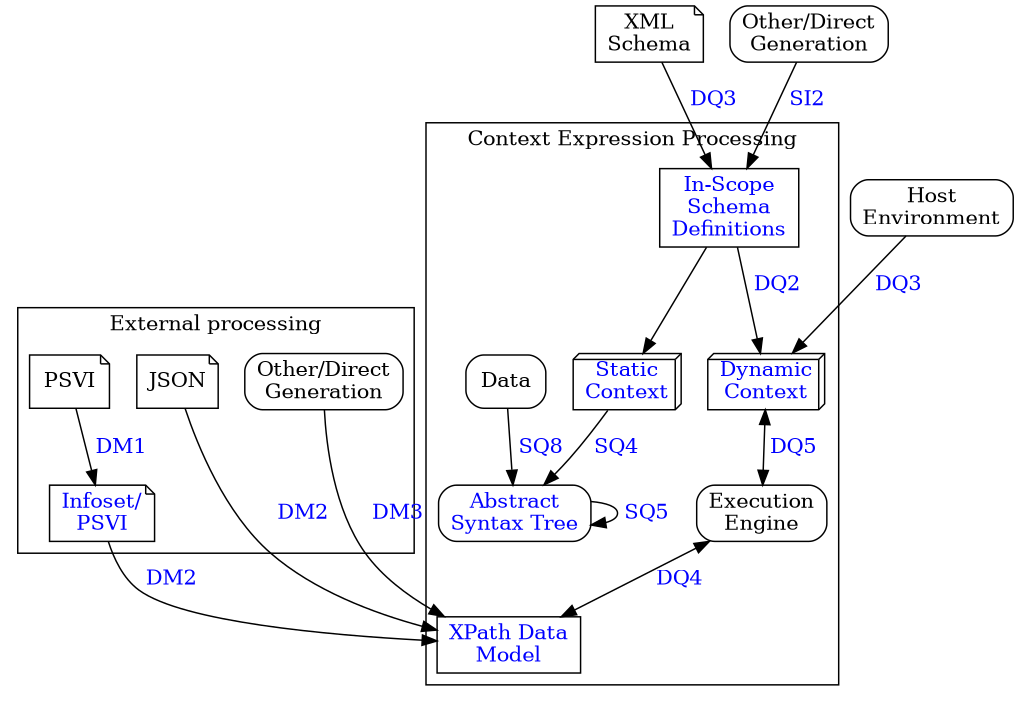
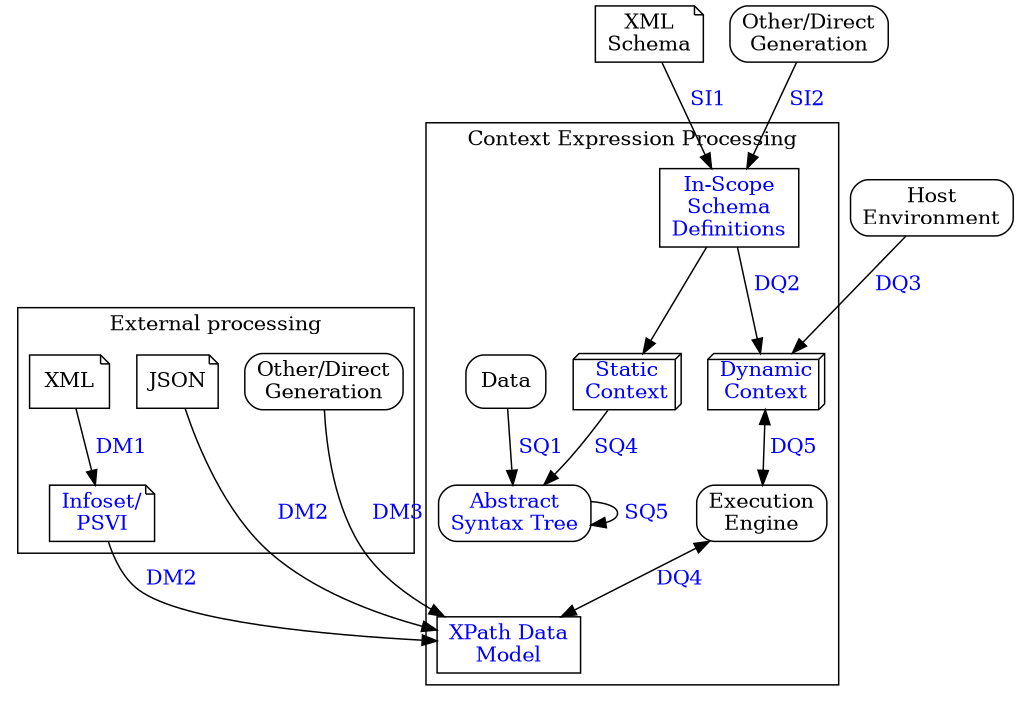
(711, 100) -> (705, 100)
(70, 382) -> (70, 382)
(538, 447) -> (538, 447)
